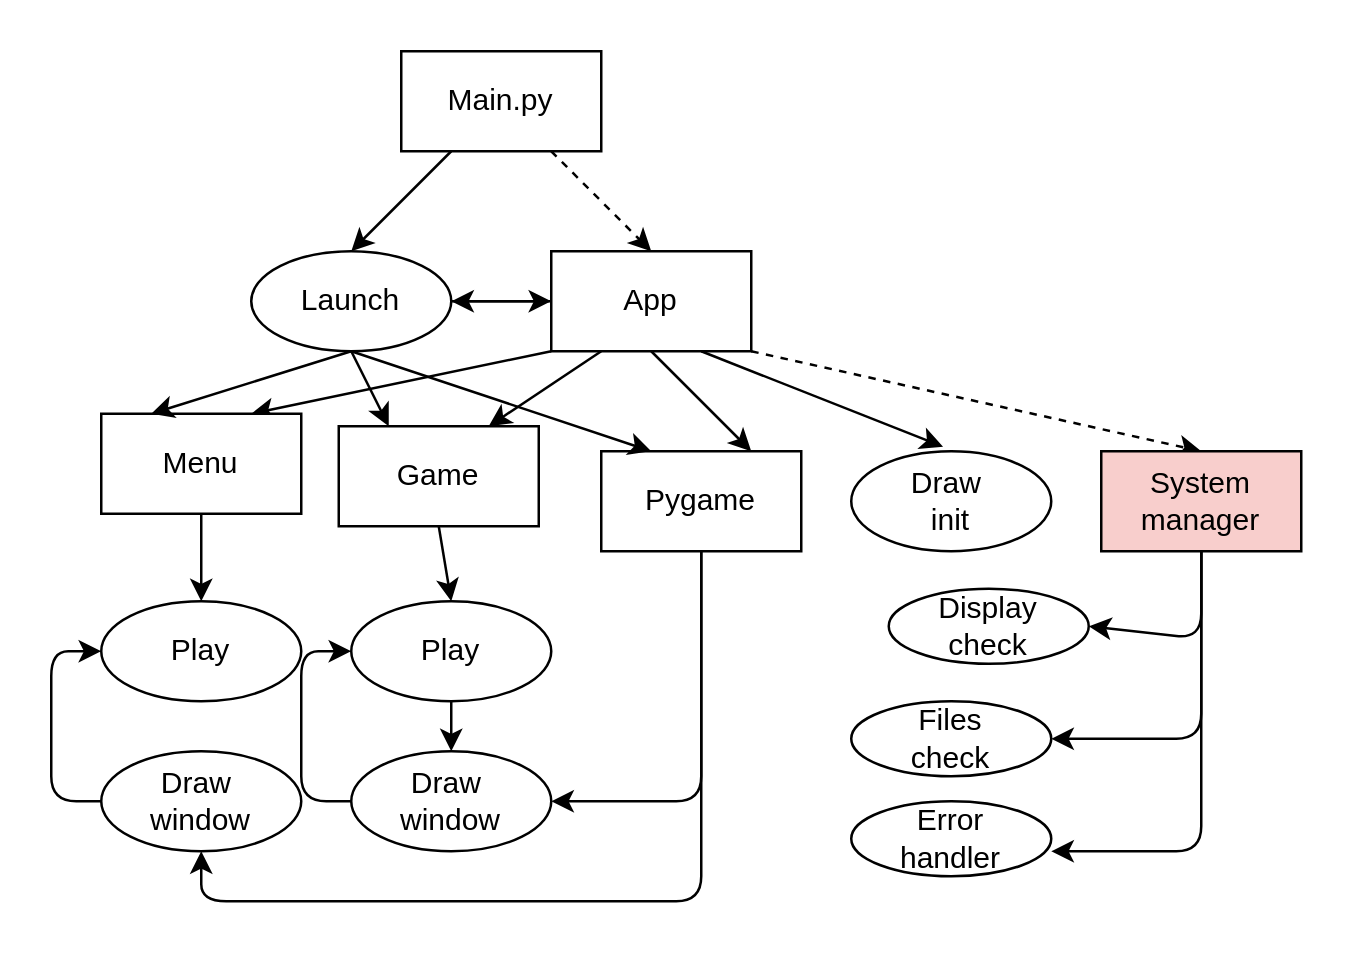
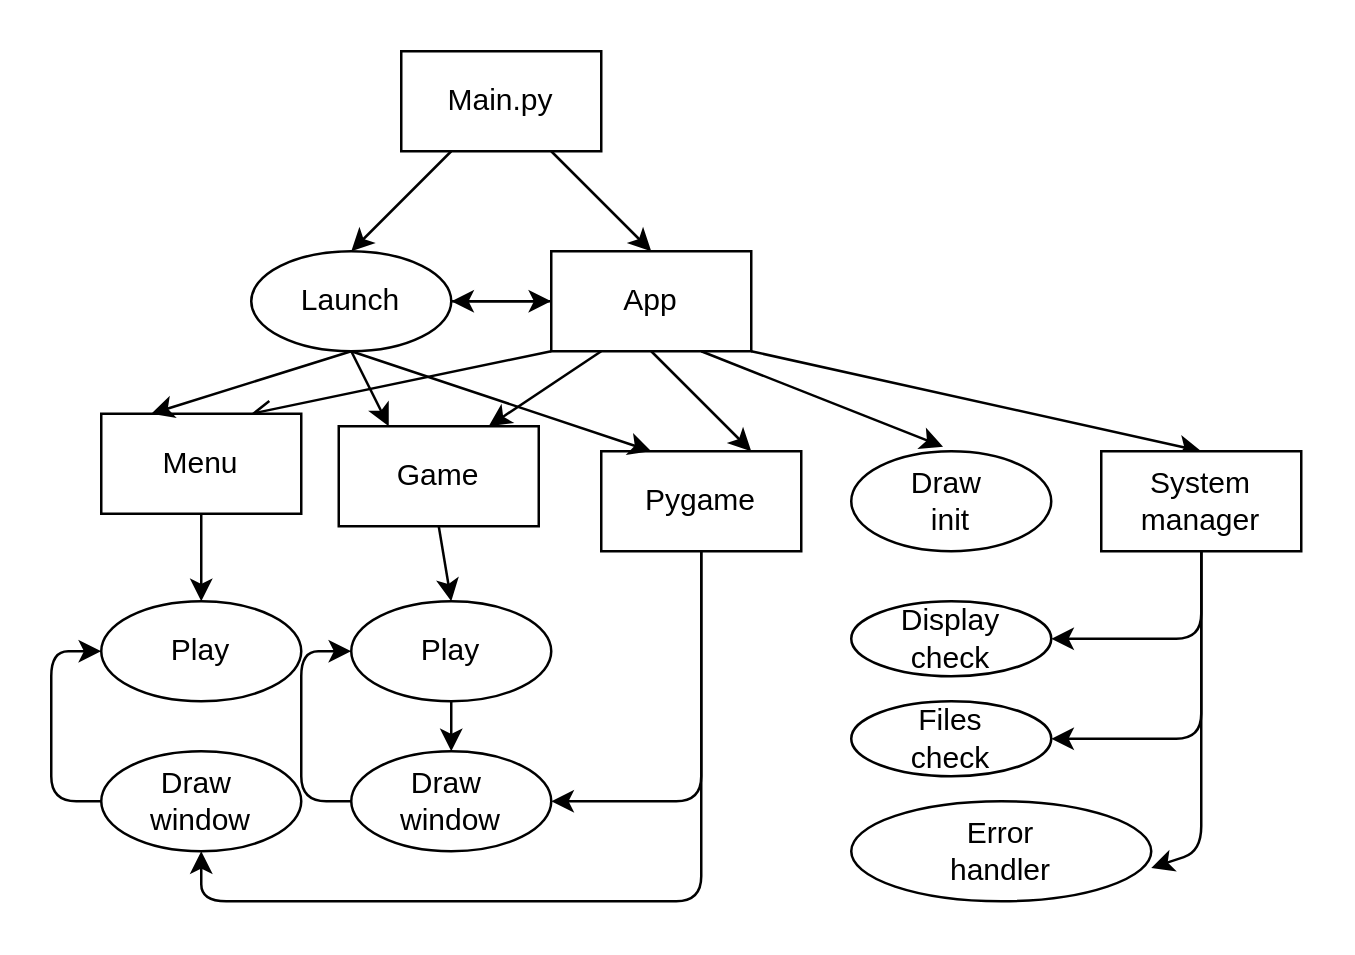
(595, 195) -> (595, 195)
(970, 400) -> (970, 400)
(269, 410) -> (265, 411)
(1201, 501) -> (1201, 501)
(989, 626) -> (951, 639)
(951, 839) -> (1001, 851)
